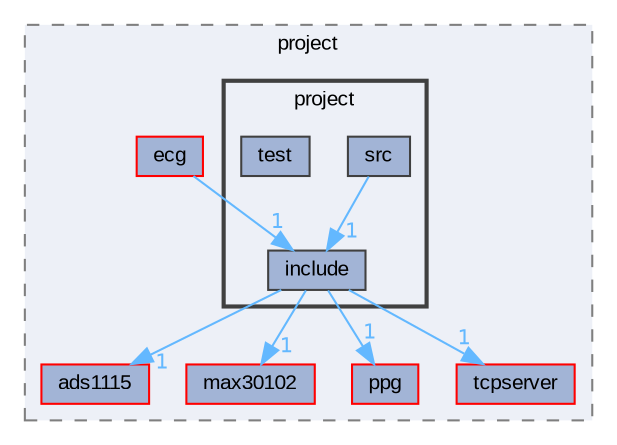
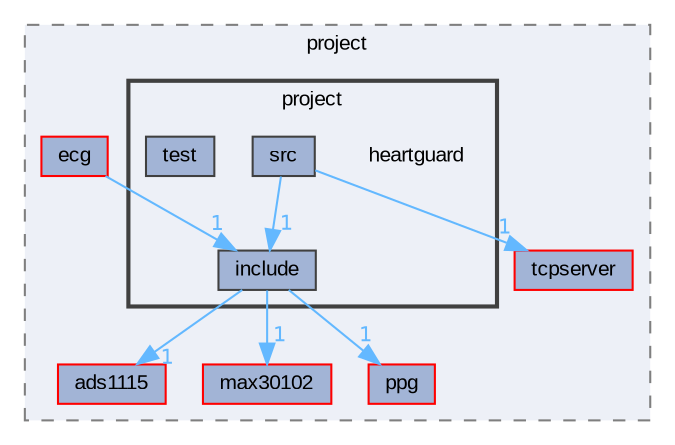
none -> (416, 156)
(406, 322) -> (411, 207)
